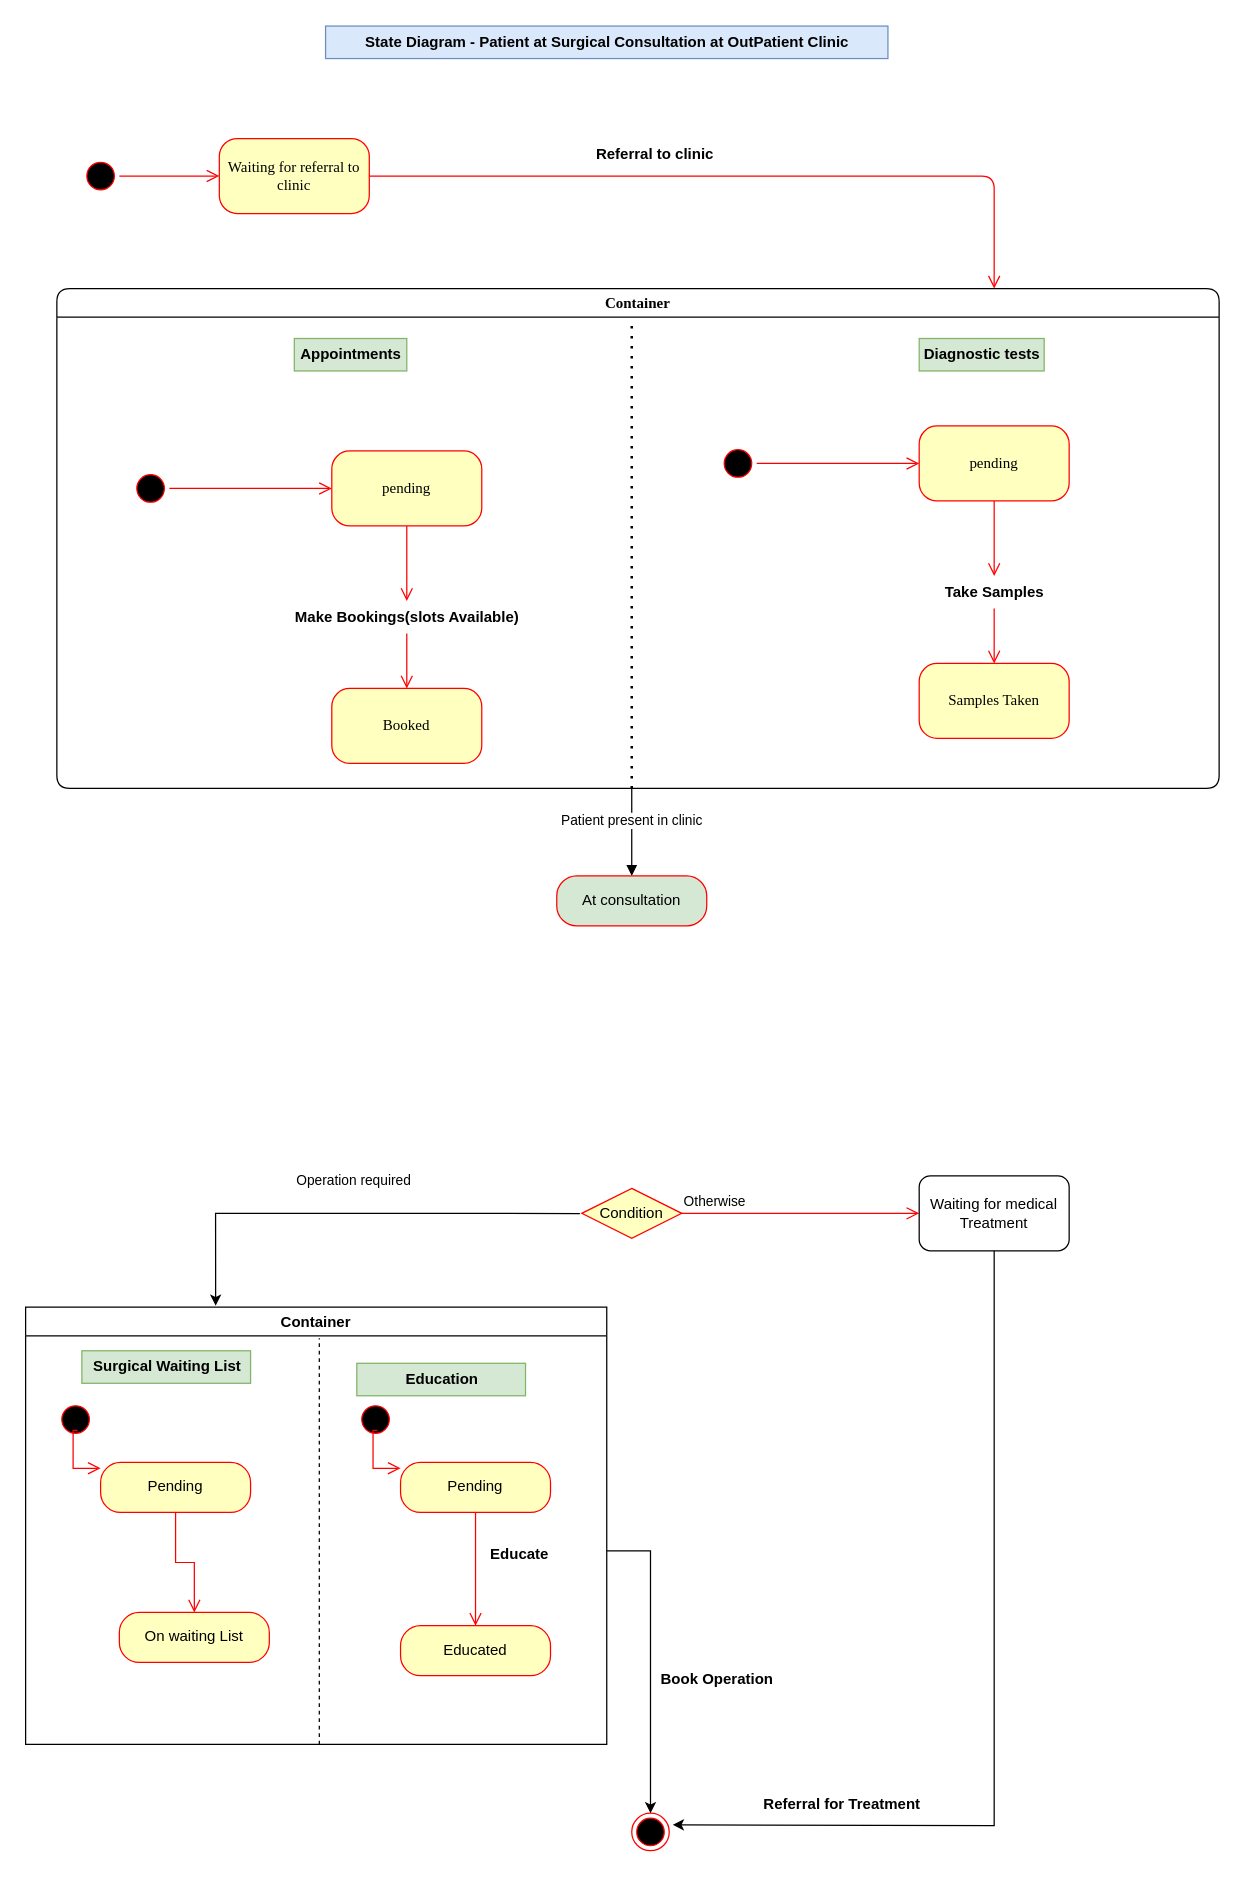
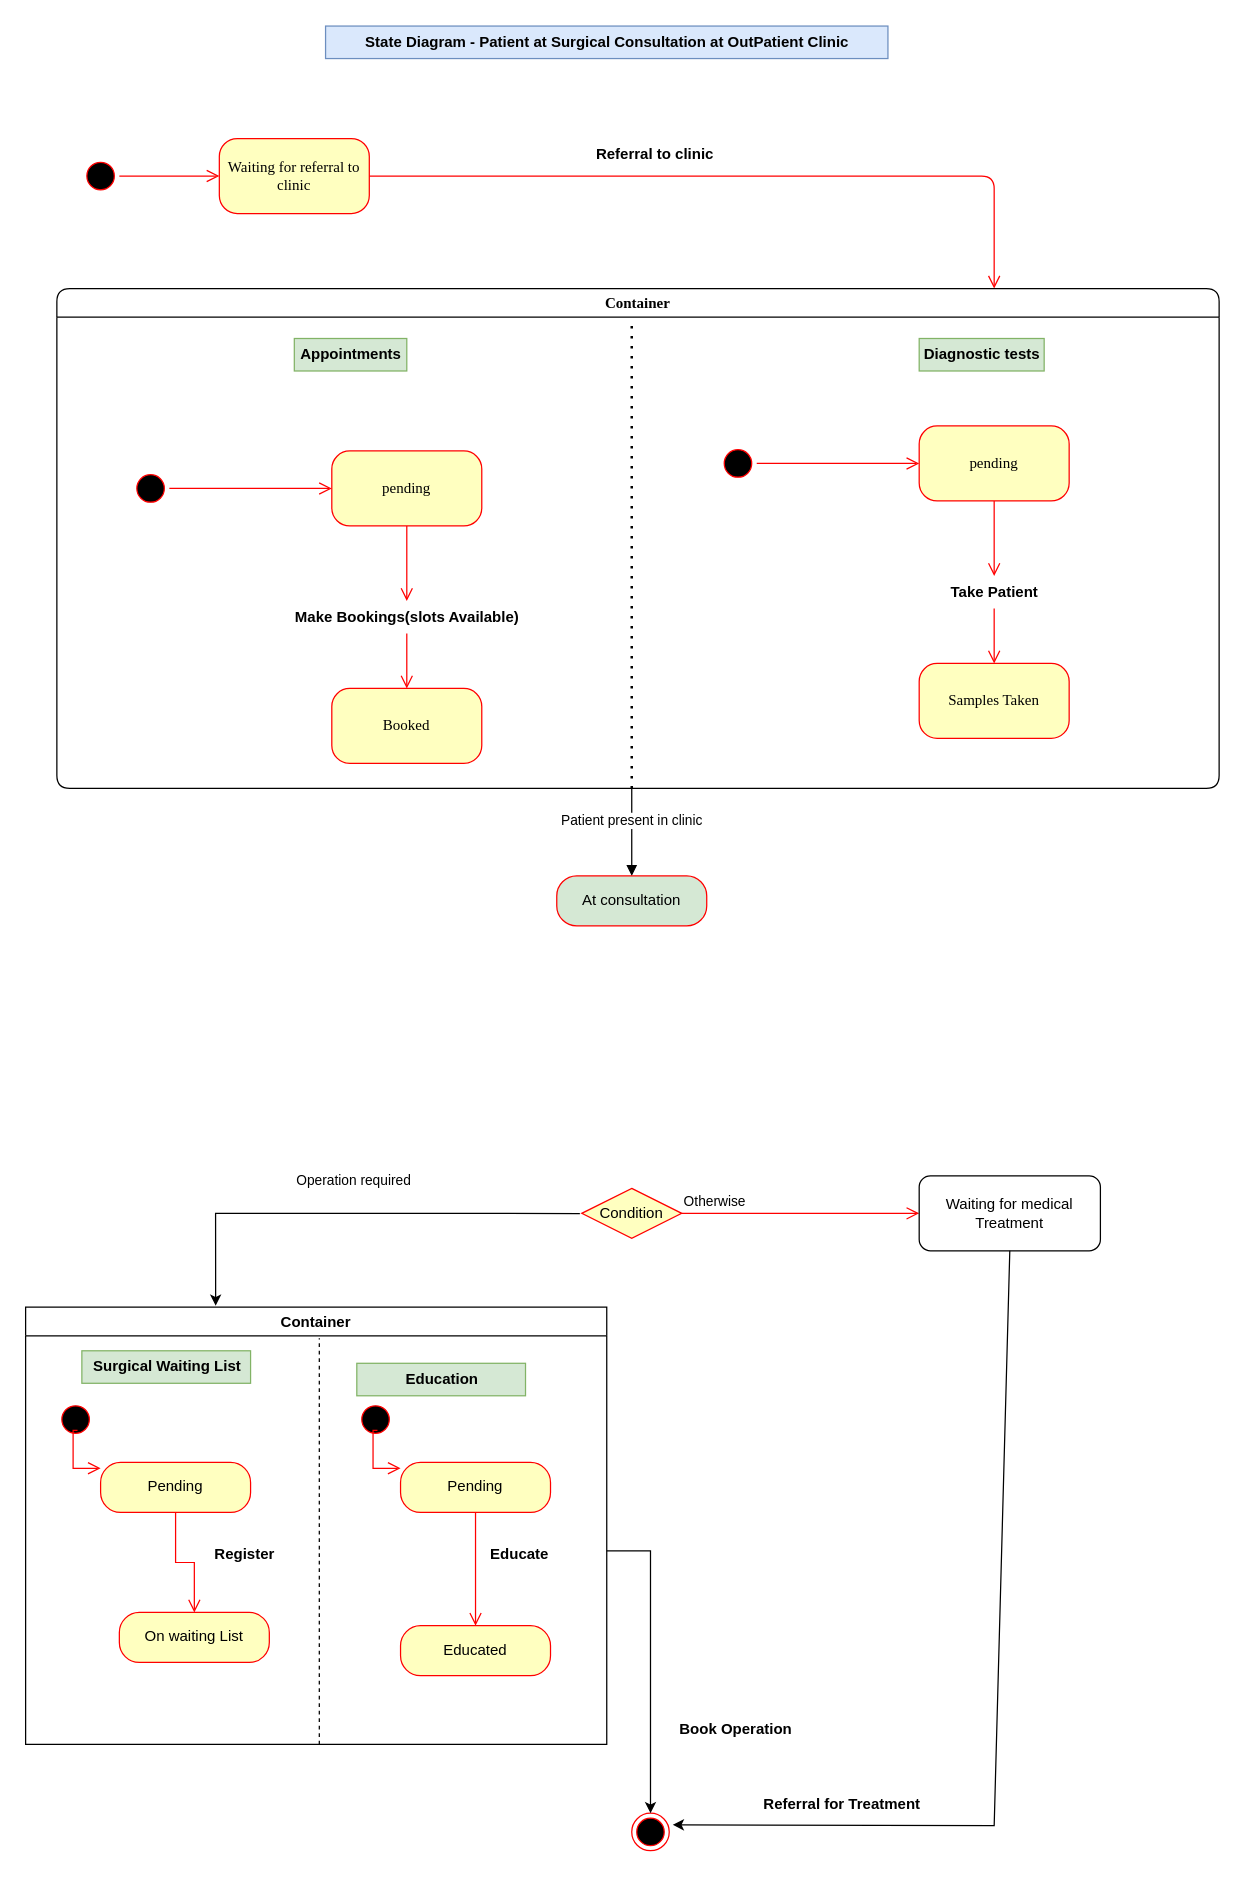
(995, 592) -> (995, 592)
(994, 1213) -> (1010, 1213)
none -> (244, 1554)
(716, 1679) -> (735, 1729)
